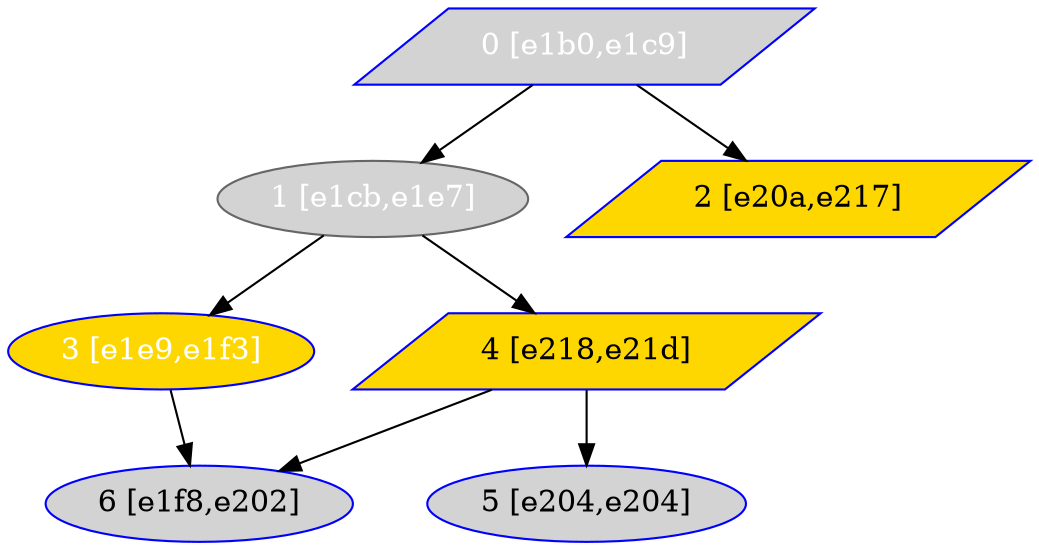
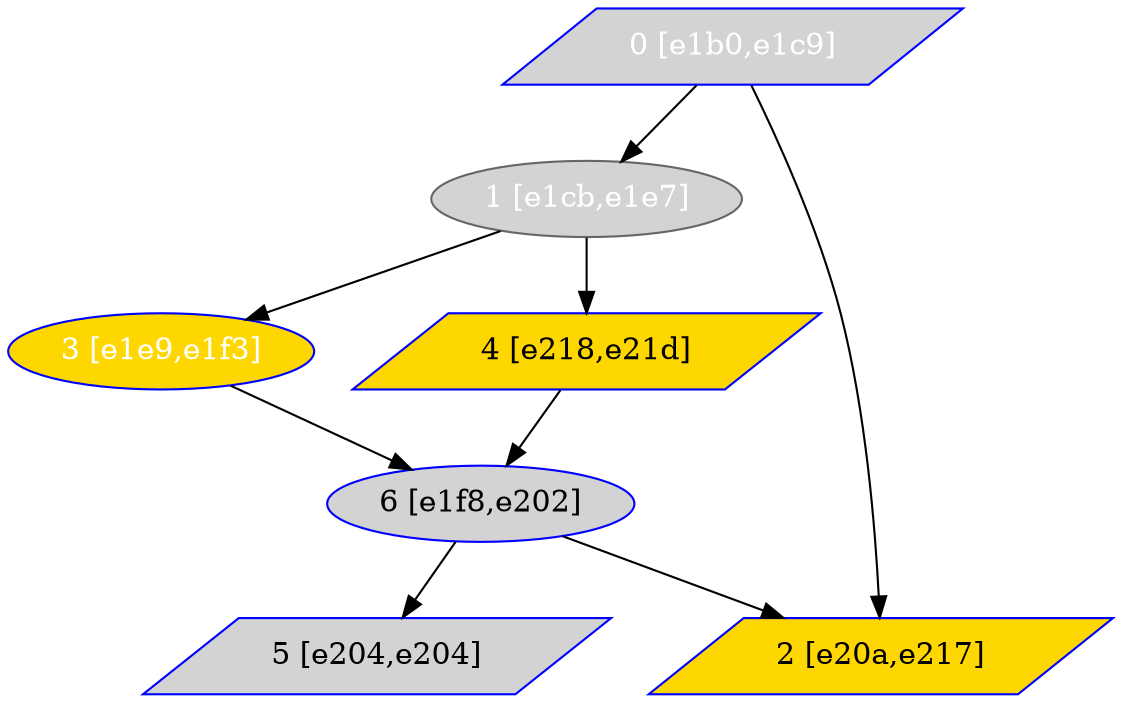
(587, 417) -> (435, 571)
(587, 504) -> (377, 656)
none -> (663, 573)
